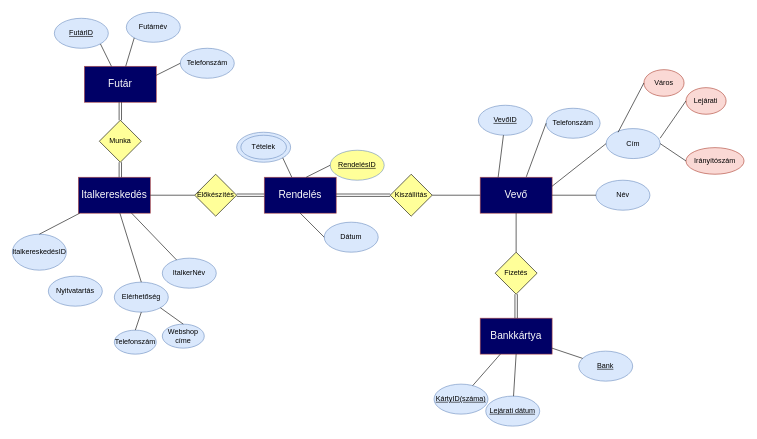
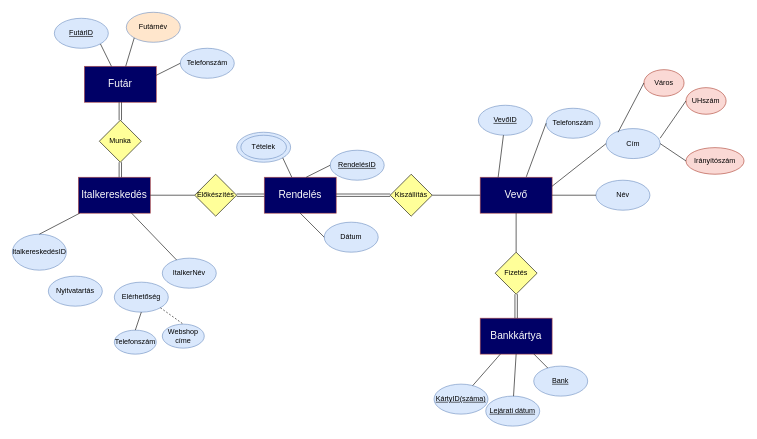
(153, 27) -> (153, 27)
(706, 101) -> (706, 101)
(357, 165) -> (357, 165)
(131, 248) -> none
(172, 316) -> (172, 316)
(606, 366) -> (561, 381)
